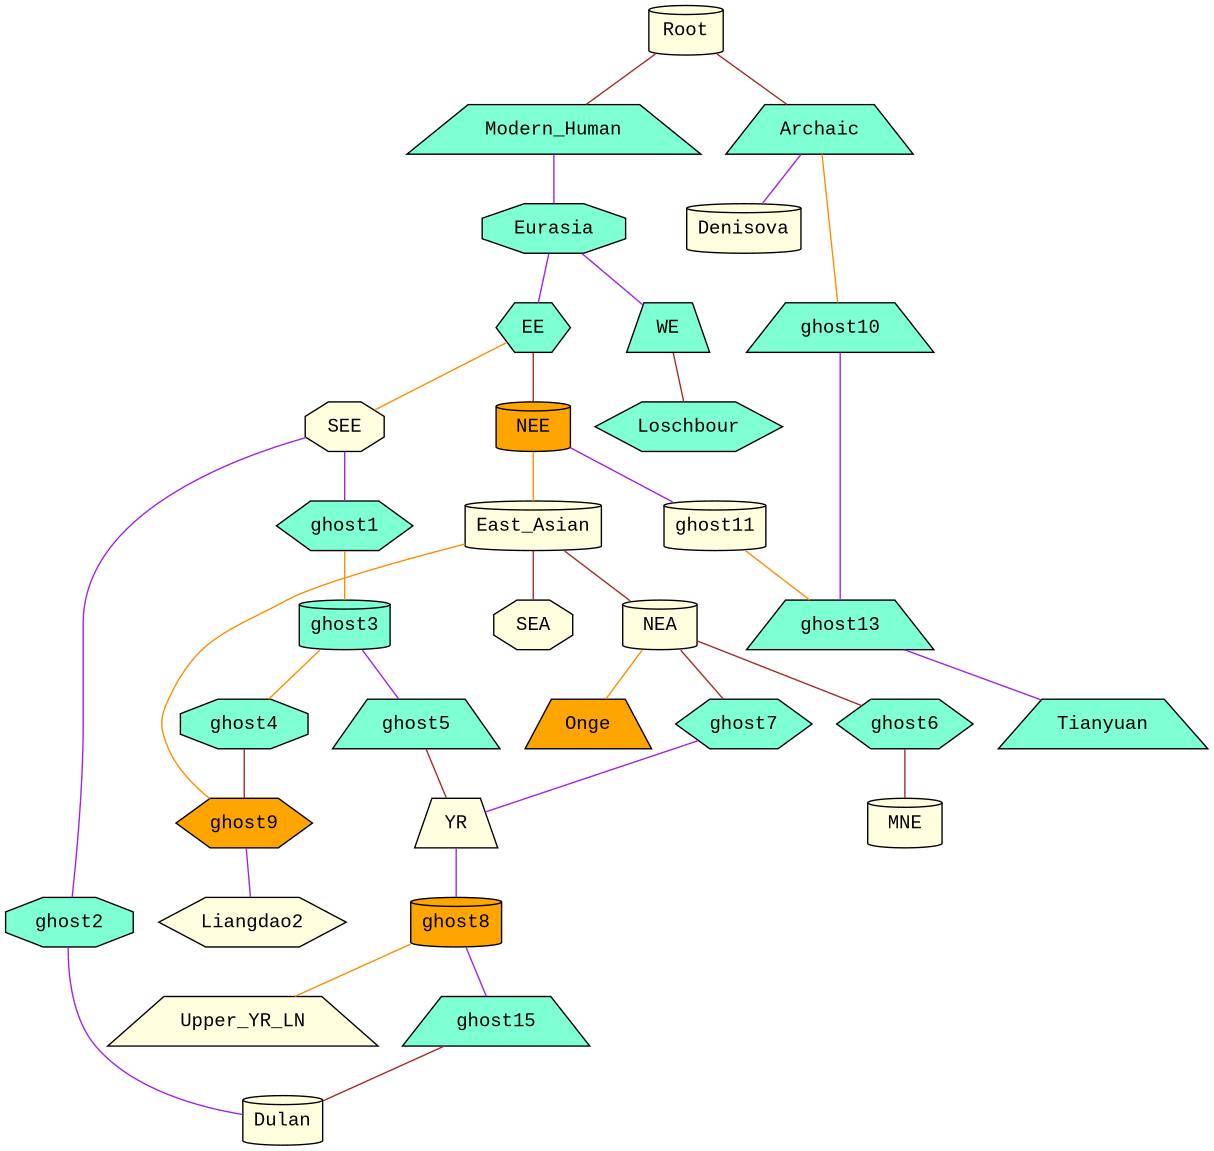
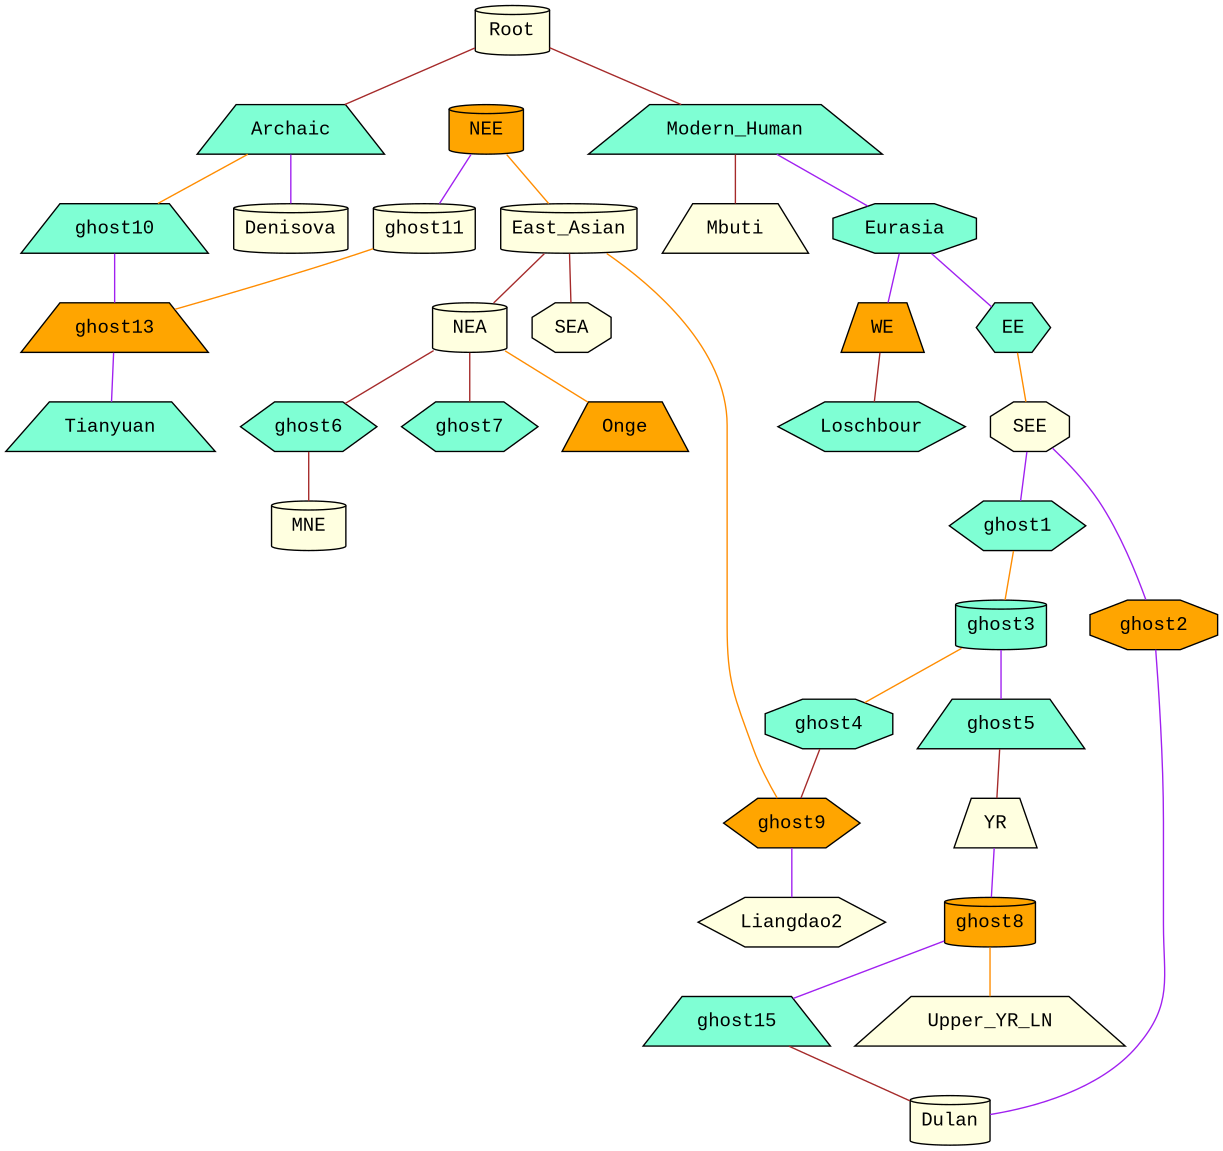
none -> (735, 228)
(668, 328) -> (883, 328)
(533, 377) -> none
(840, 625) -> (115, 328)
(592, 776) -> none
(69, 922) -> (1154, 625)
